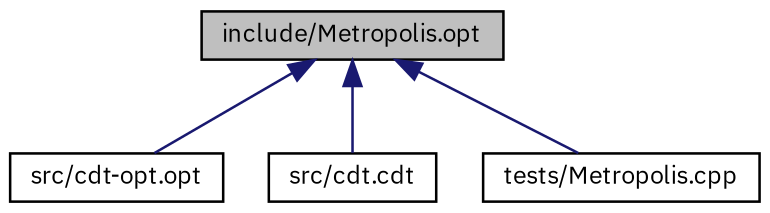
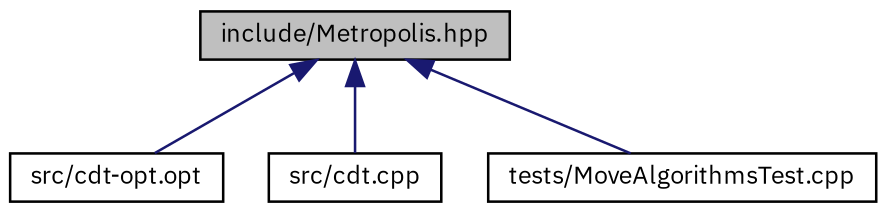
(353, 36) -> (355, 36)
(353, 178) -> (355, 178)
(621, 178) -> (682, 178)
